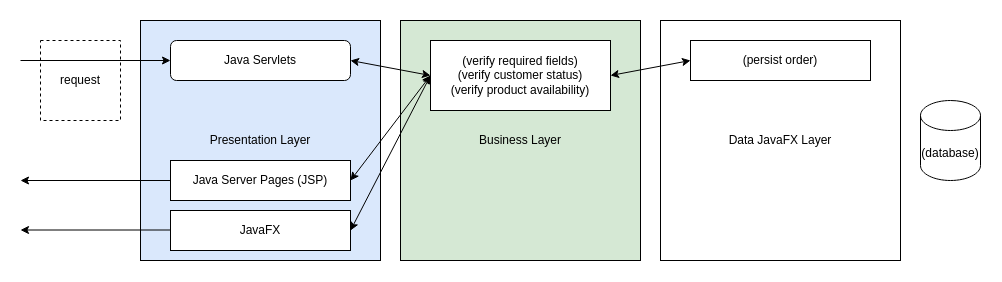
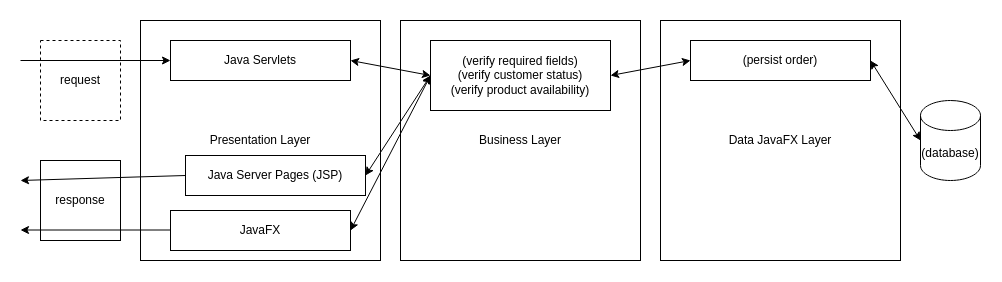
(261, 61) -> (261, 61)
none -> (896, 101)
(261, 141) -> (261, 141)
(521, 141) -> (521, 141)
(261, 181) -> (276, 176)
none -> (81, 201)
